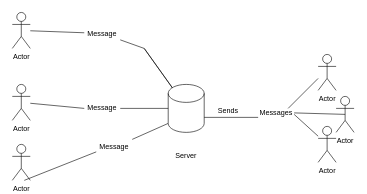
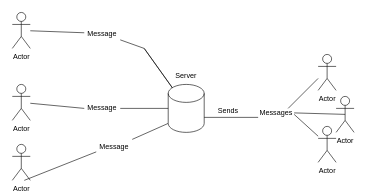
(186, 156) -> (186, 75)
